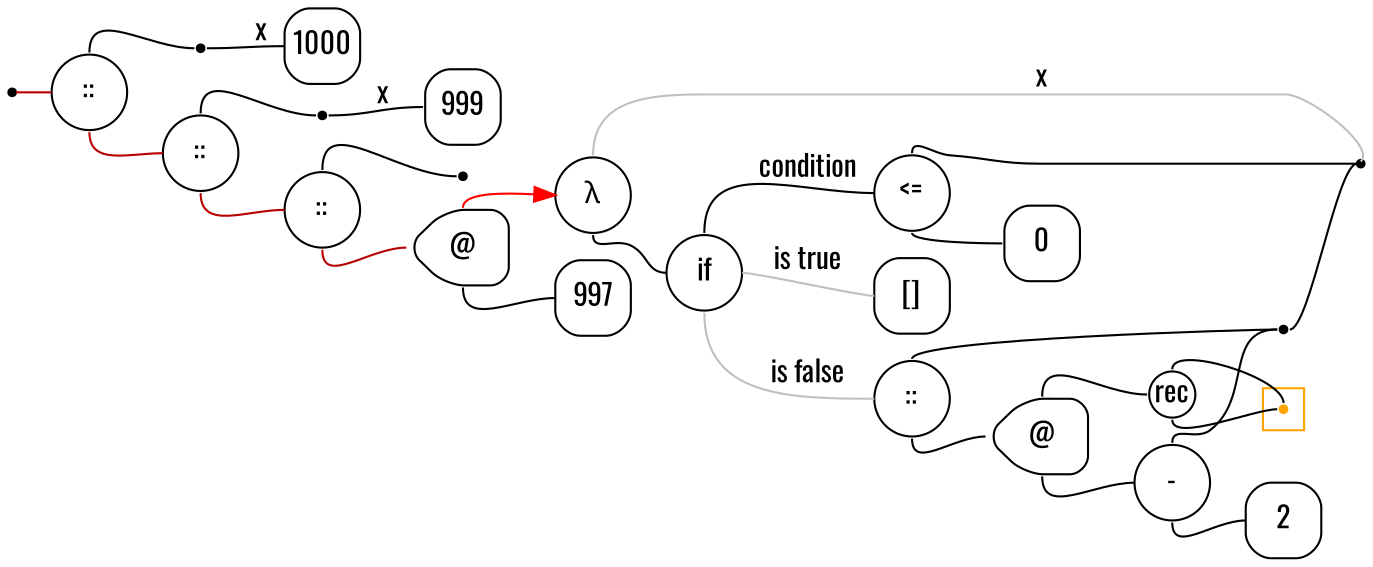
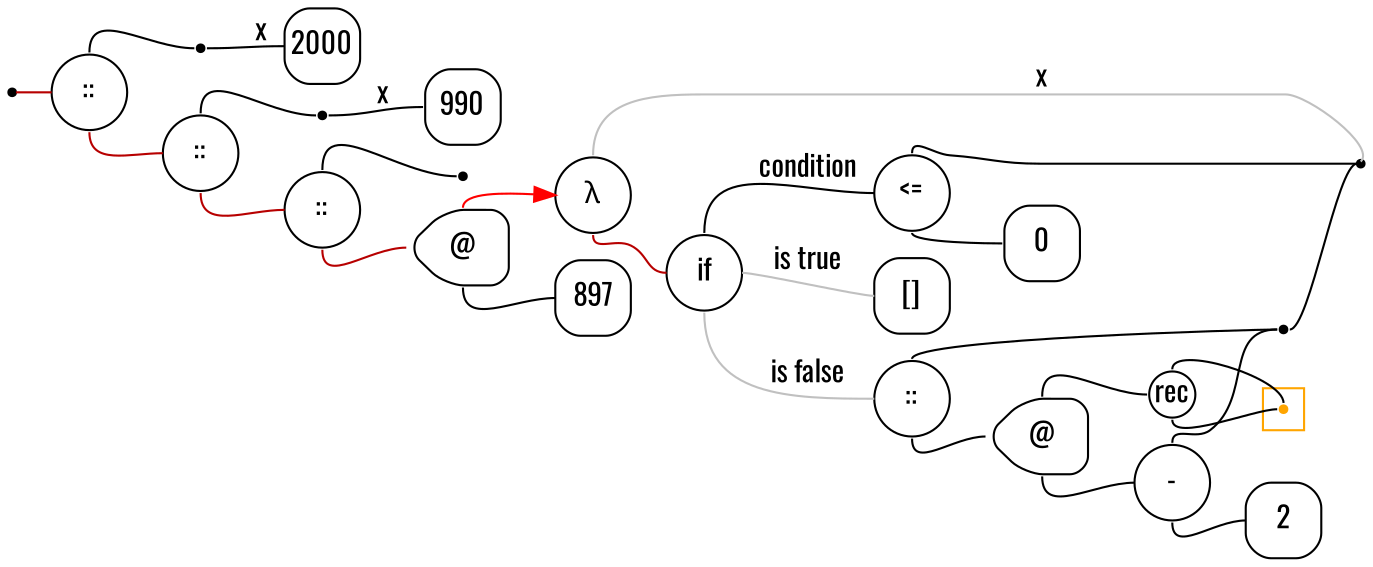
(322, 46) -> (322, 46)
(463, 107) -> (463, 107)
(632, 246) -> (632, 246)
(593, 298) -> (593, 298)
